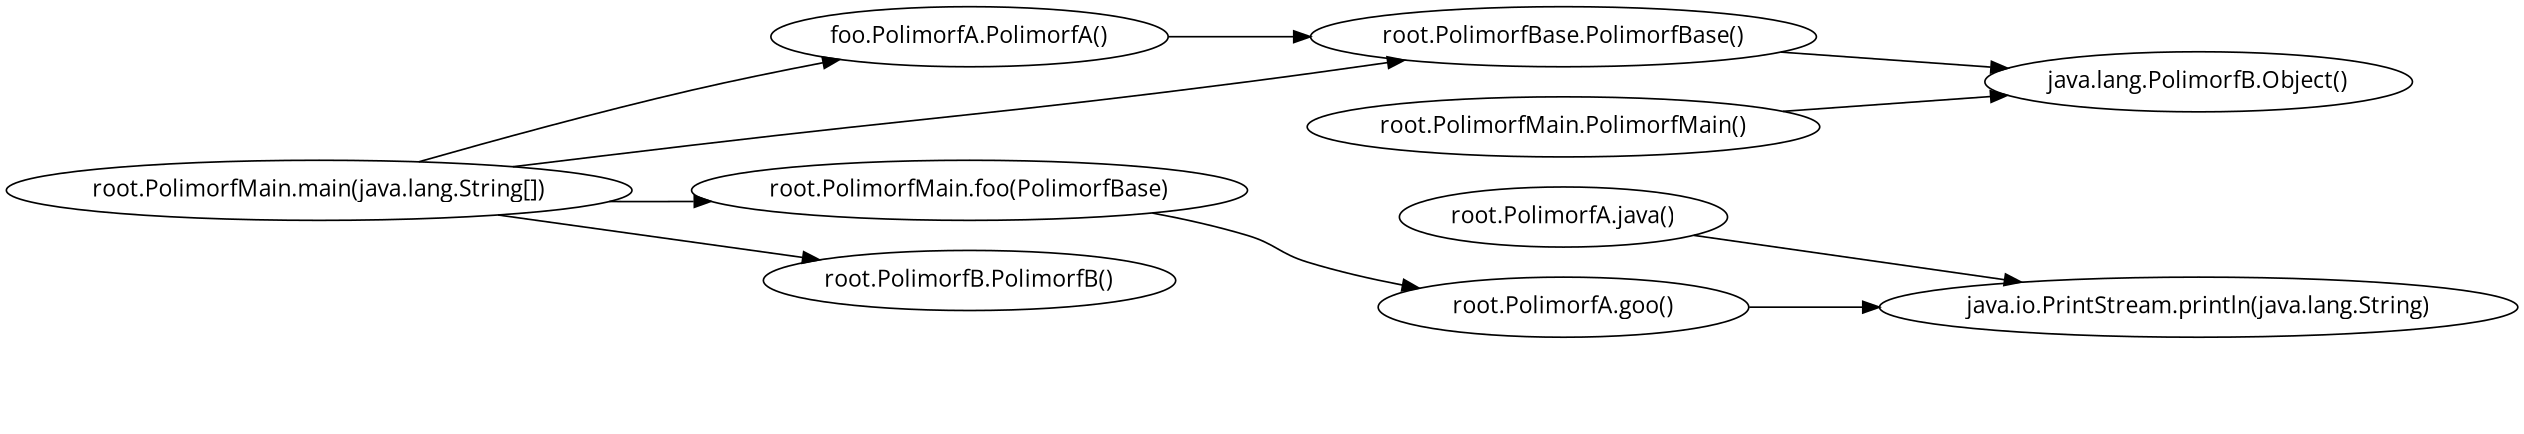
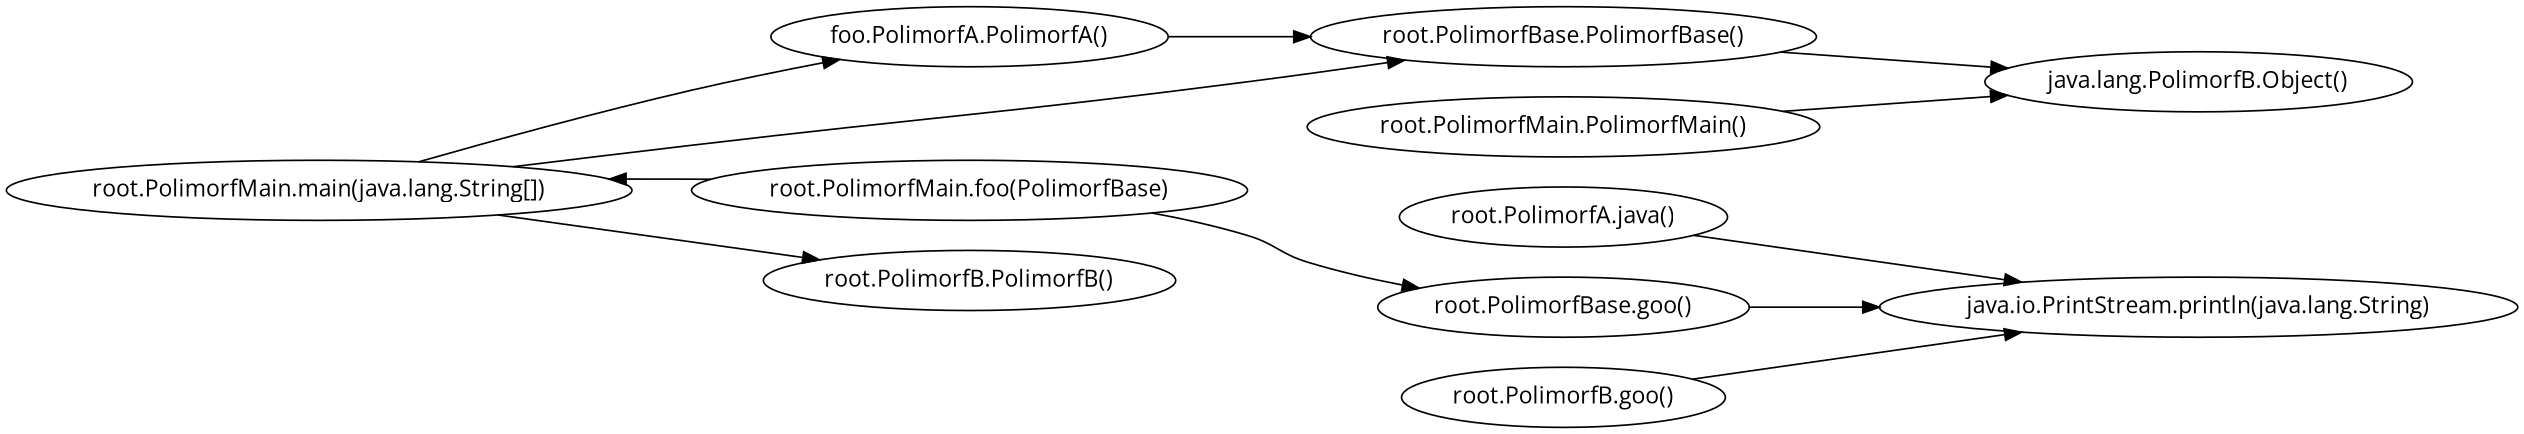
(652, 202) -> (669, 179)
(1563, 307) -> (1563, 307)
none -> (1563, 397)
